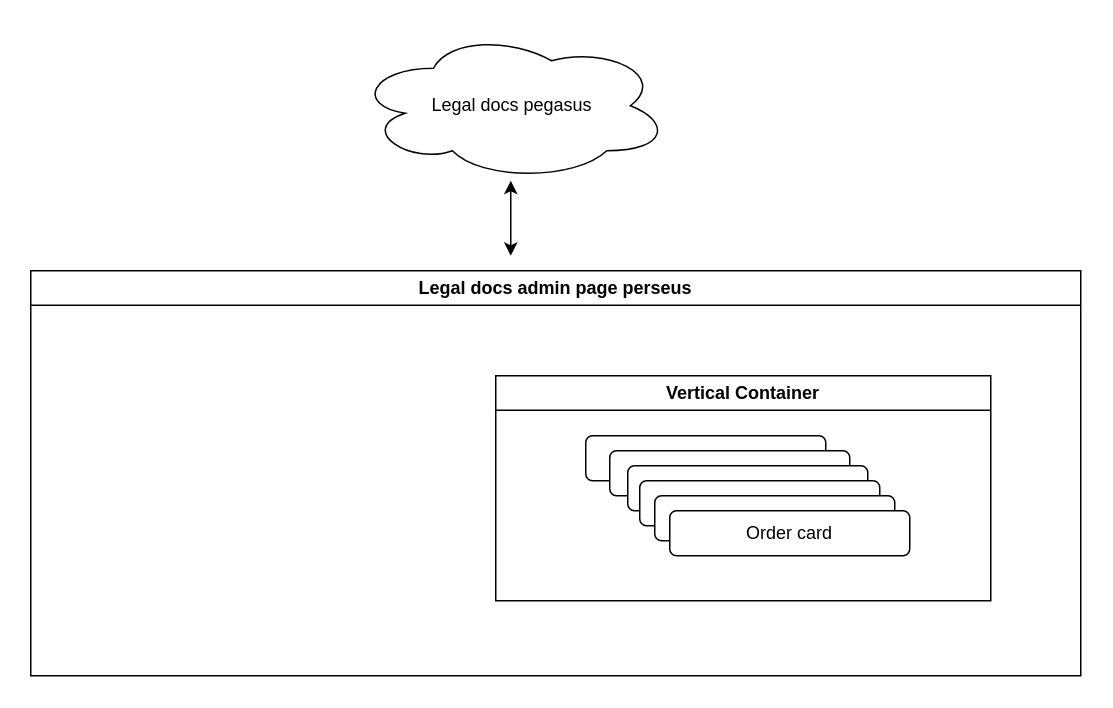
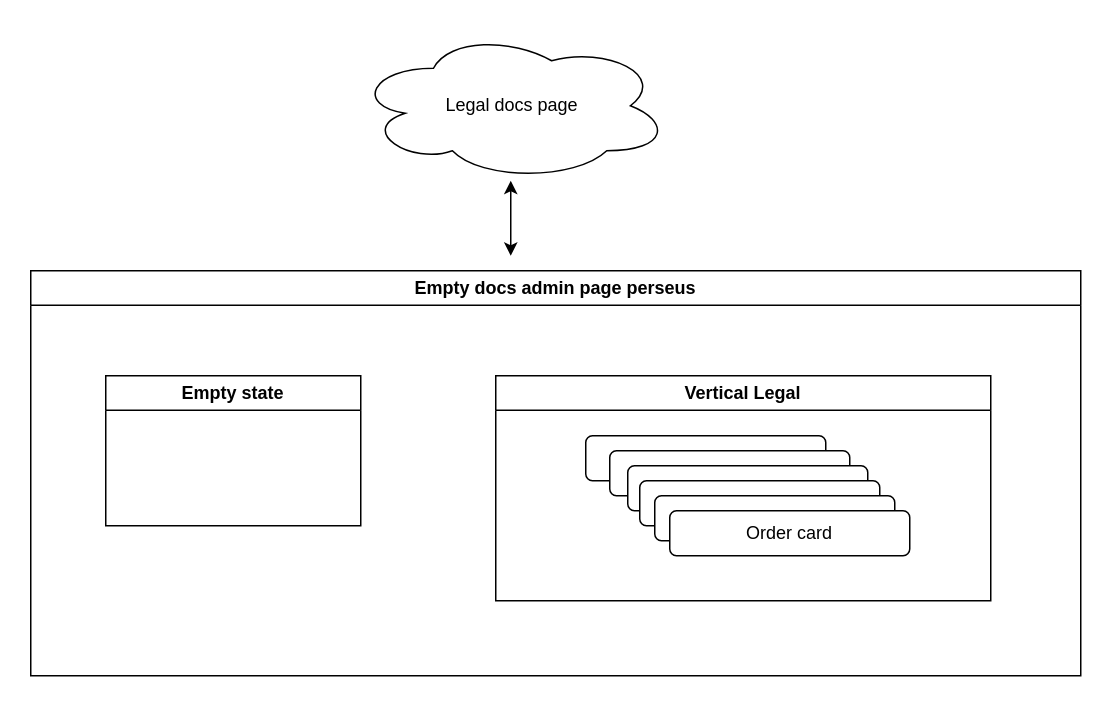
(512, 106) -> (512, 106)
(556, 289) -> (556, 289)
(743, 394) -> (743, 394)
none -> (233, 451)
